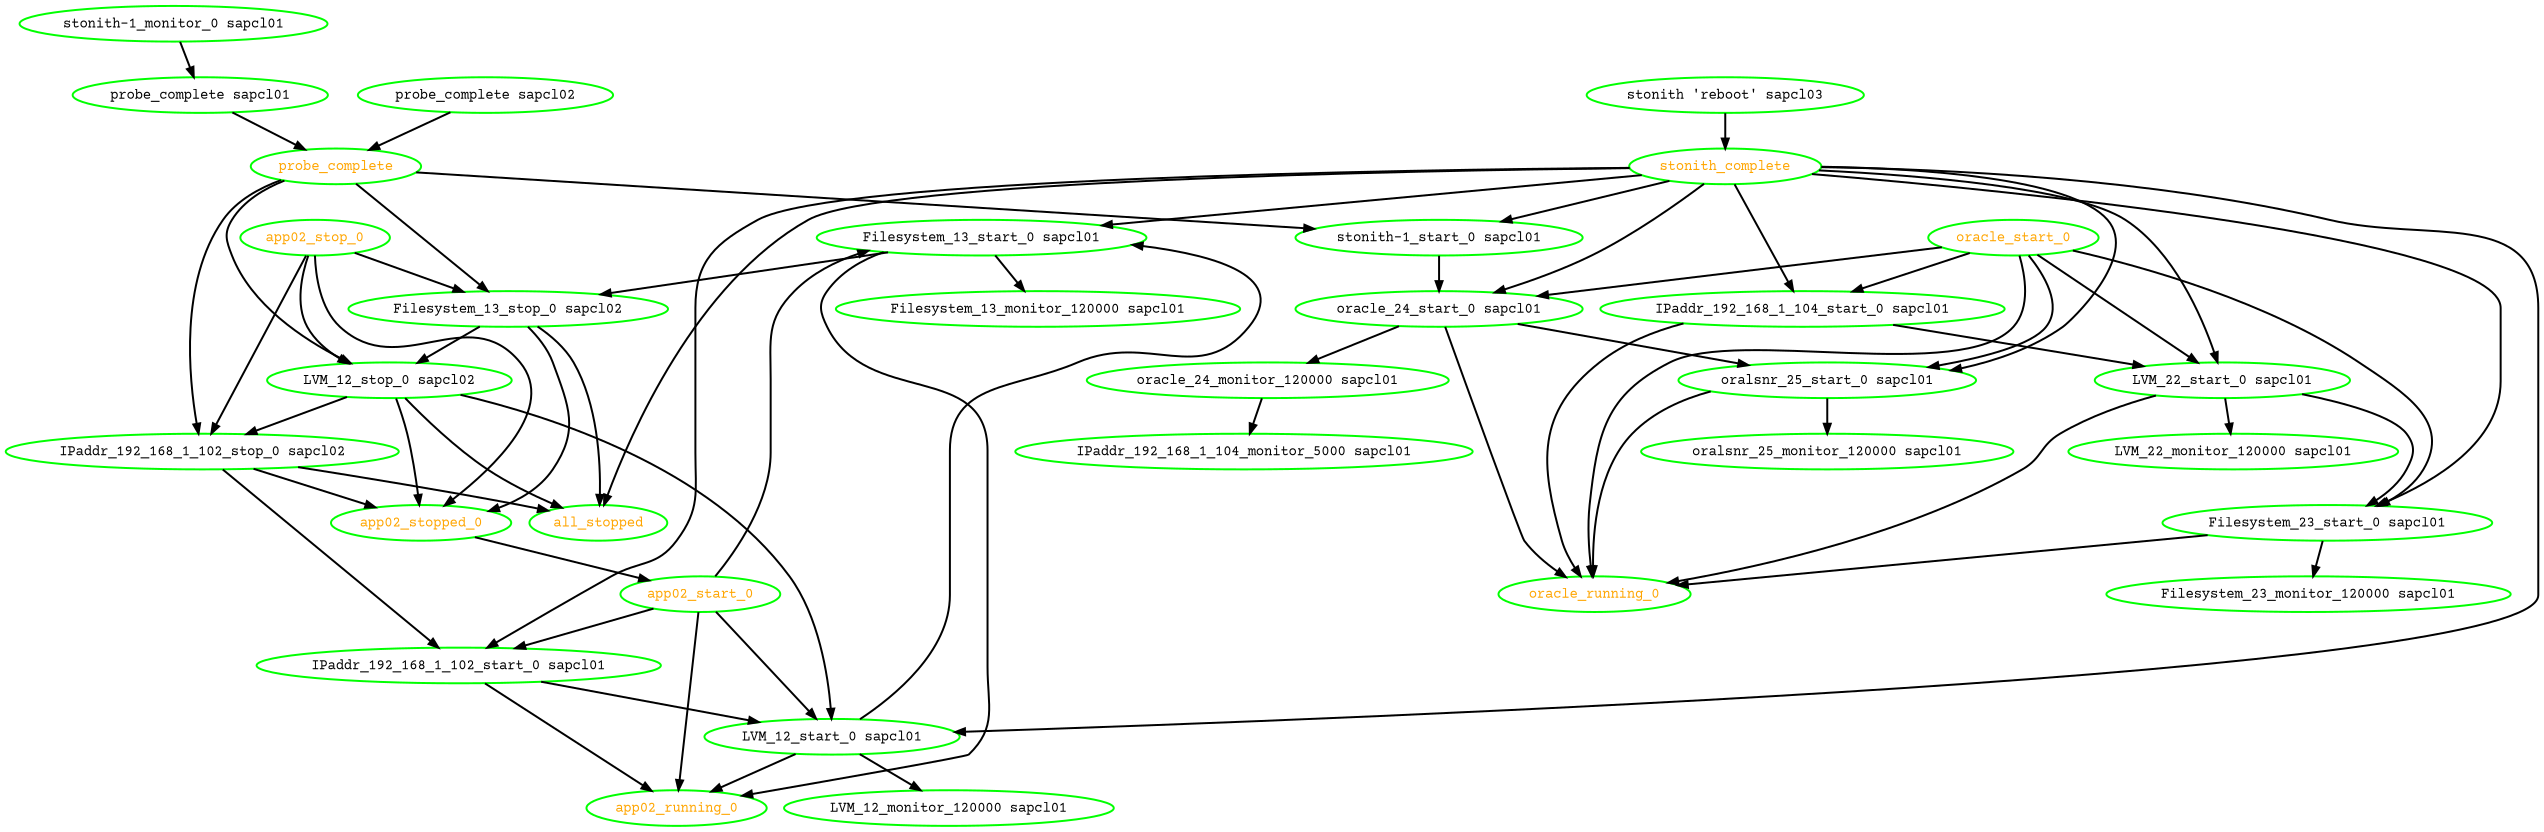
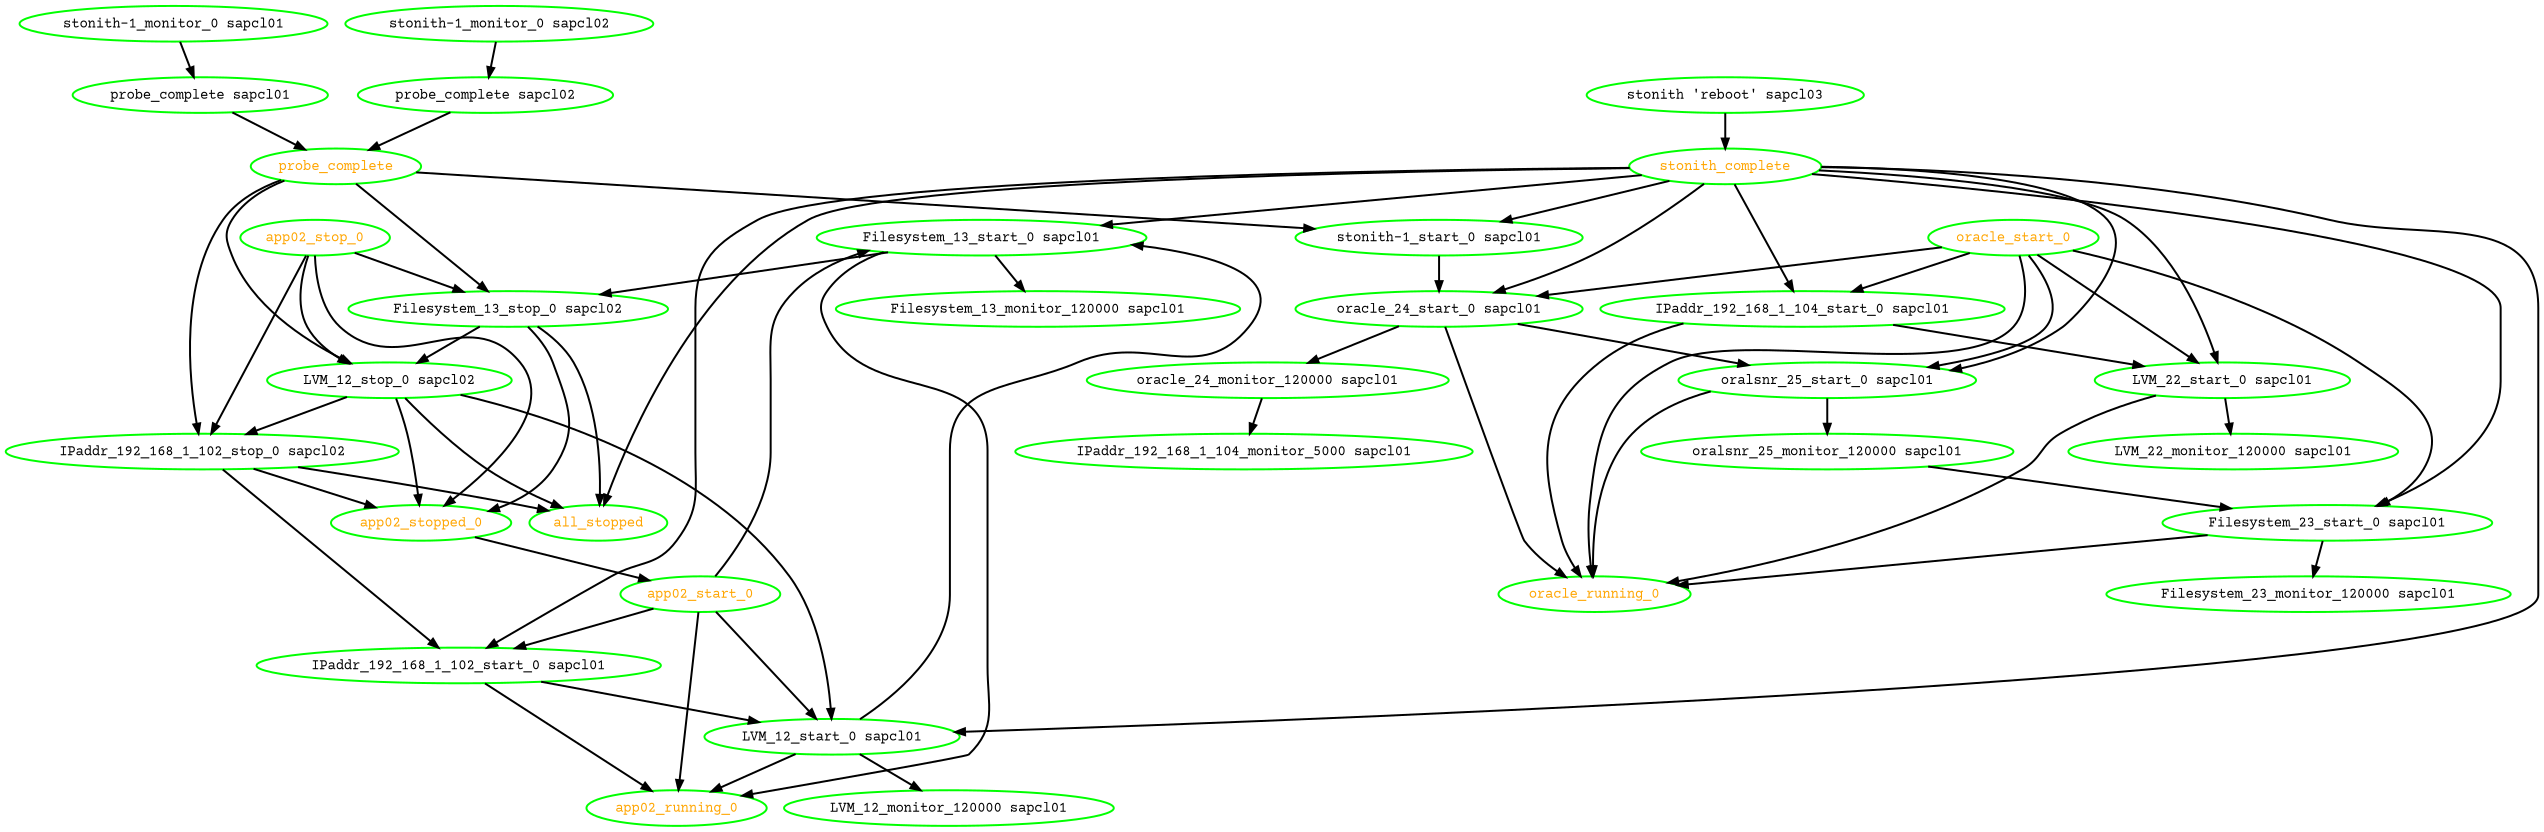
none -> (499, 24)
(2395, 424) -> (2074, 487)
